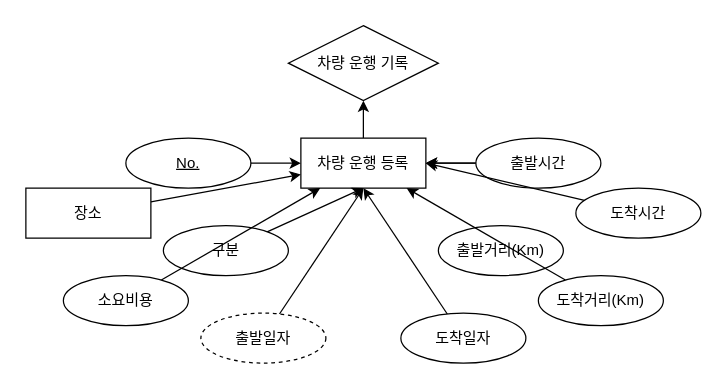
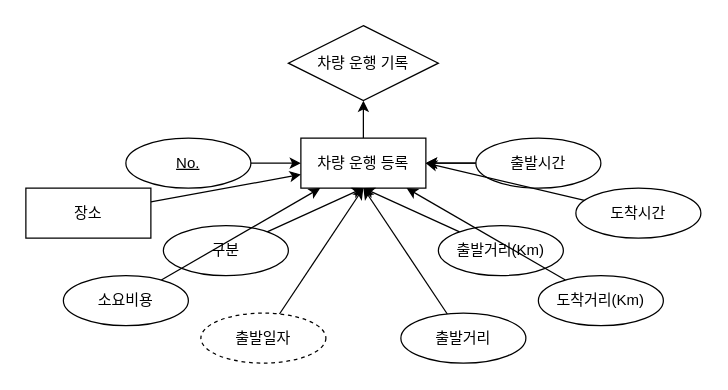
none -> (415, 212)
(463, 338) -> (463, 338)
